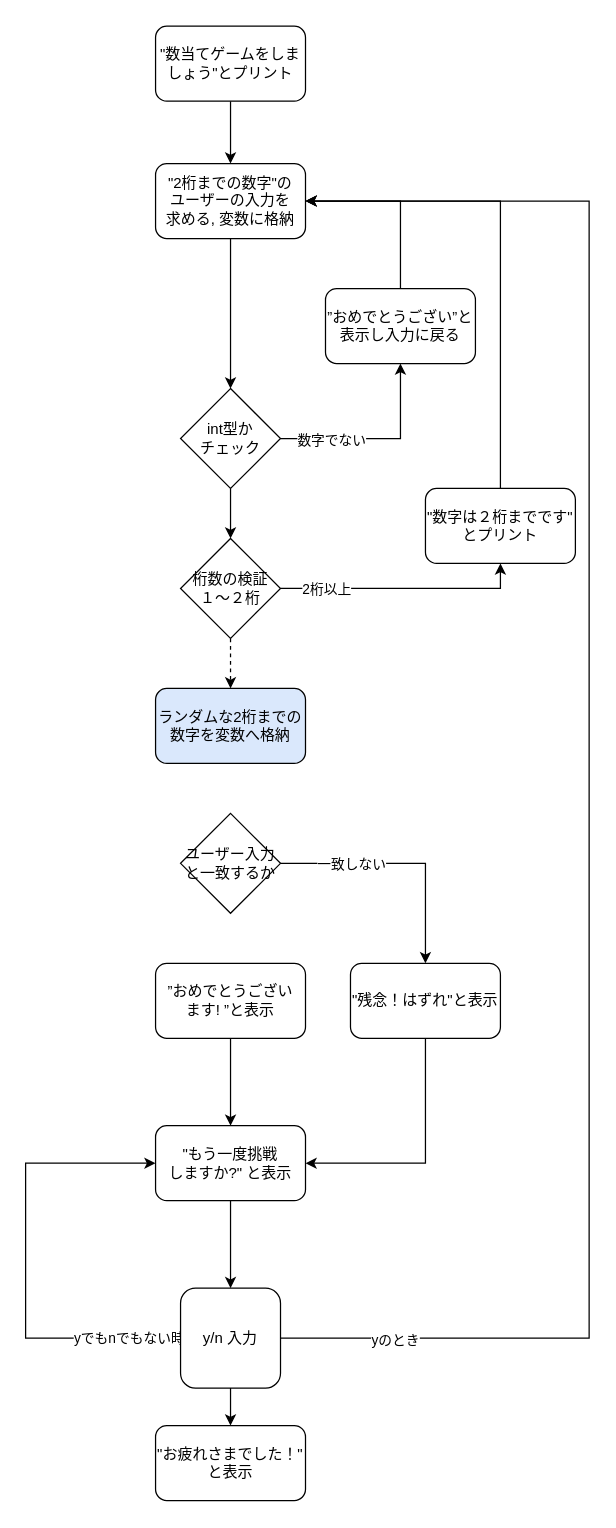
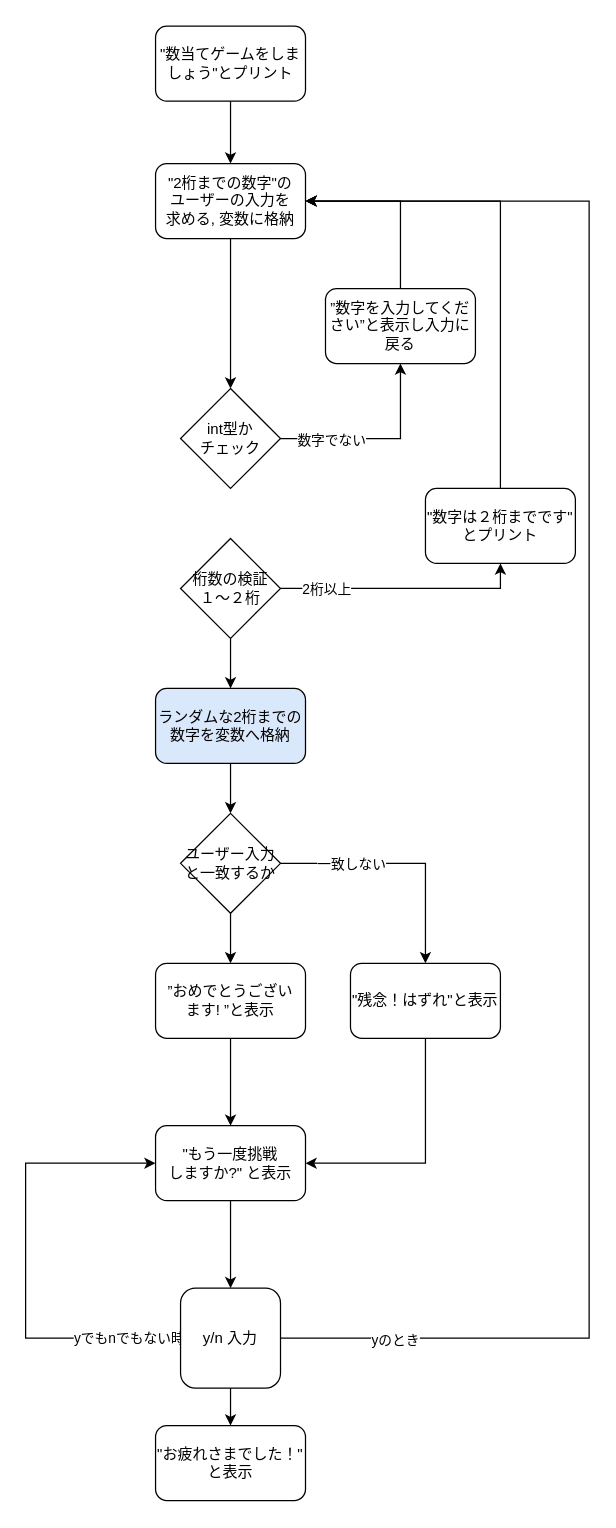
(401, 326) -> (401, 326)
(231, 509) -> none
(231, 658) -> (231, 658)
none -> (231, 784)
none -> (231, 934)
